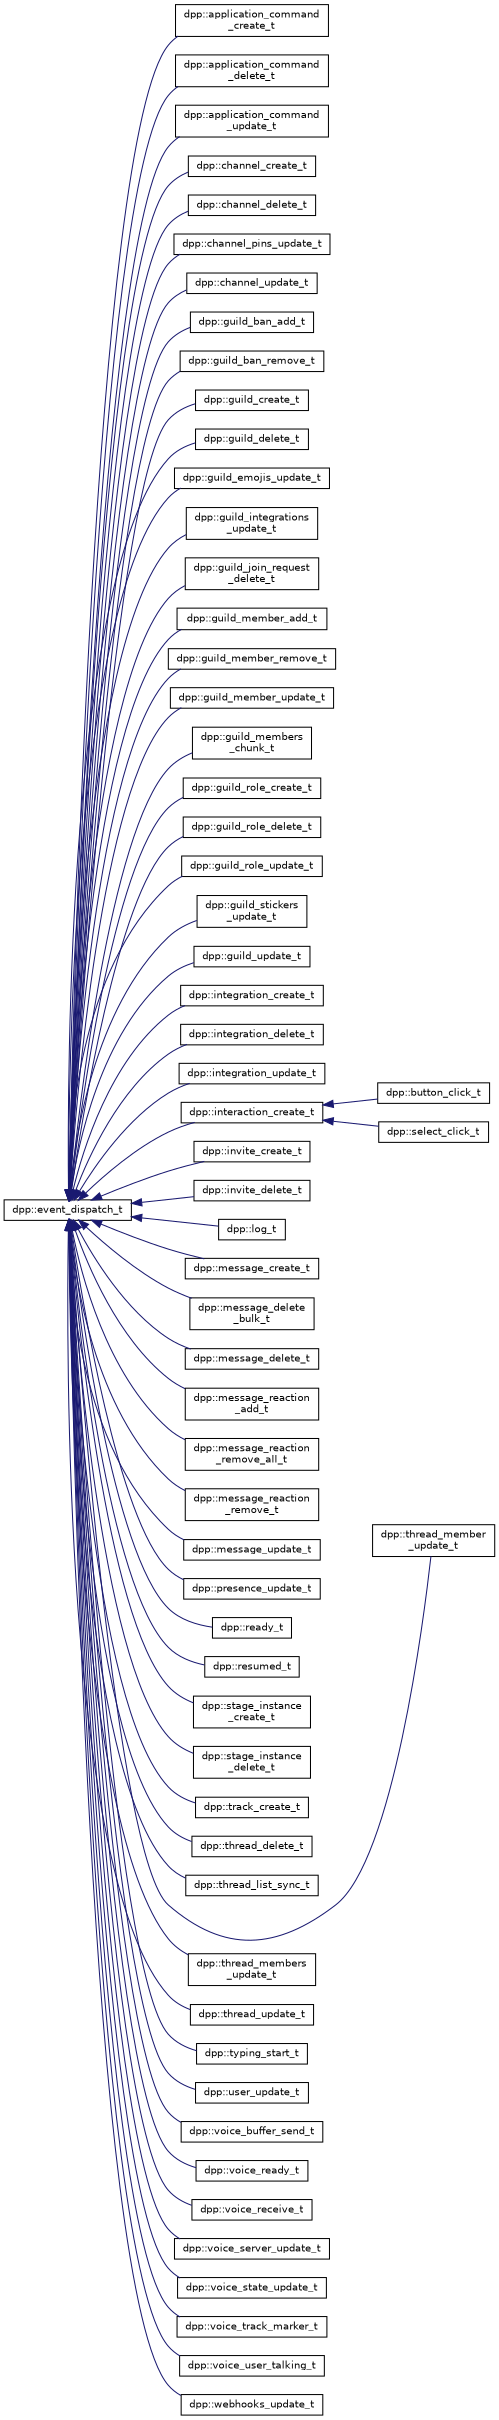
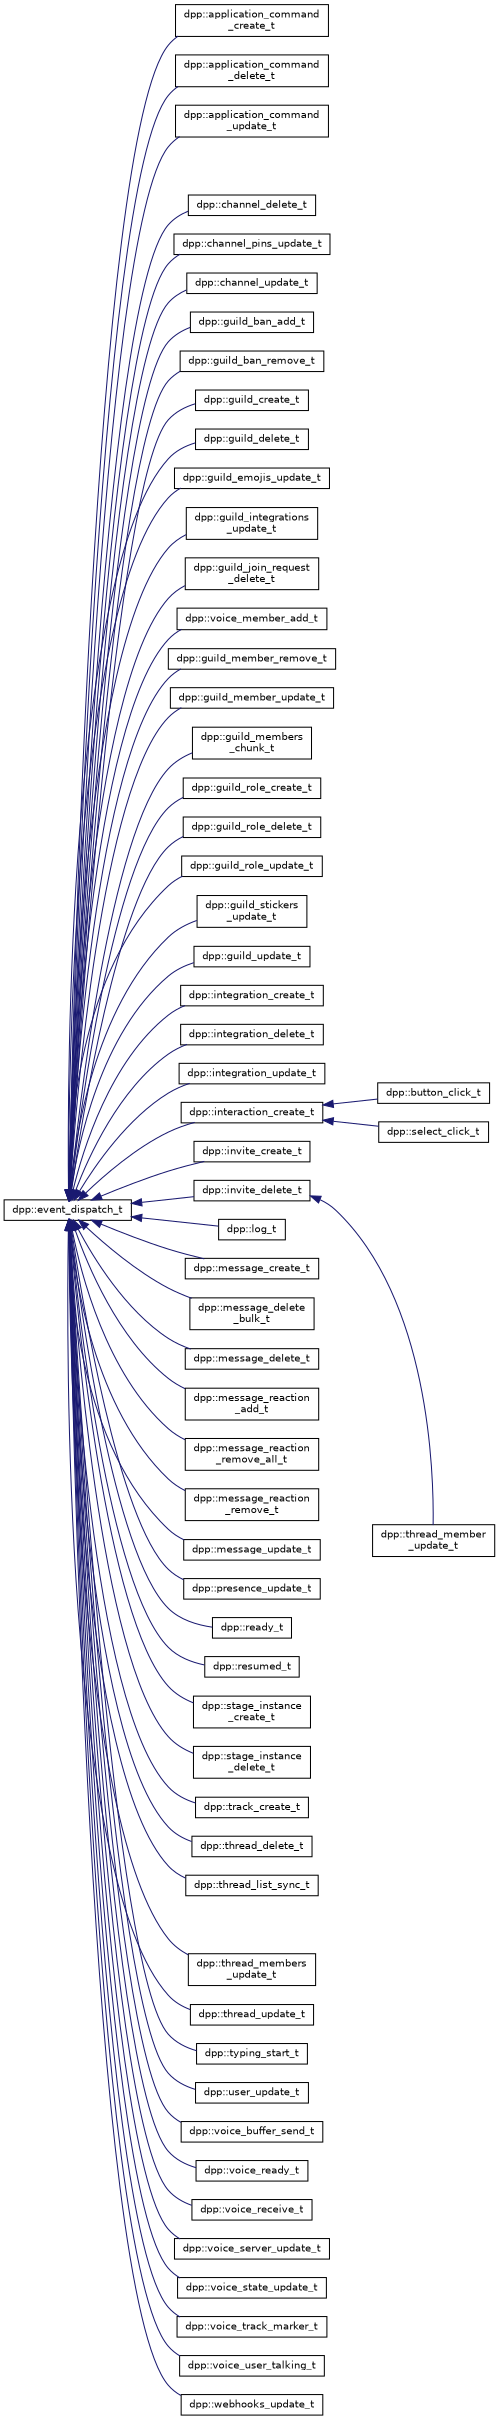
(252, 166) -> none
(252, 619) -> (252, 619)
(143, 1843) -> (411, 1349)
